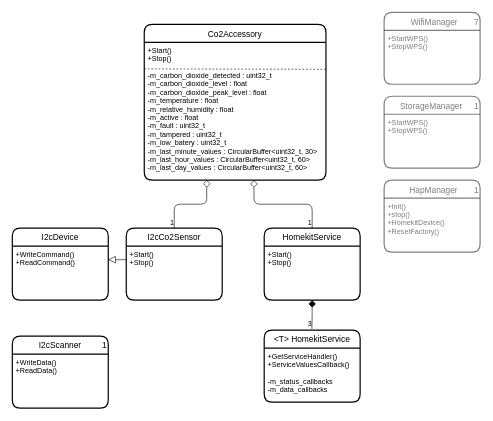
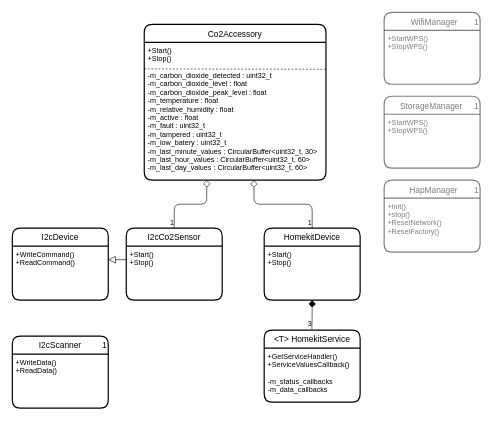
(440, 22) -> (440, 22)
(401, 206) -> (401, 206)
(312, 238) -> (312, 238)
